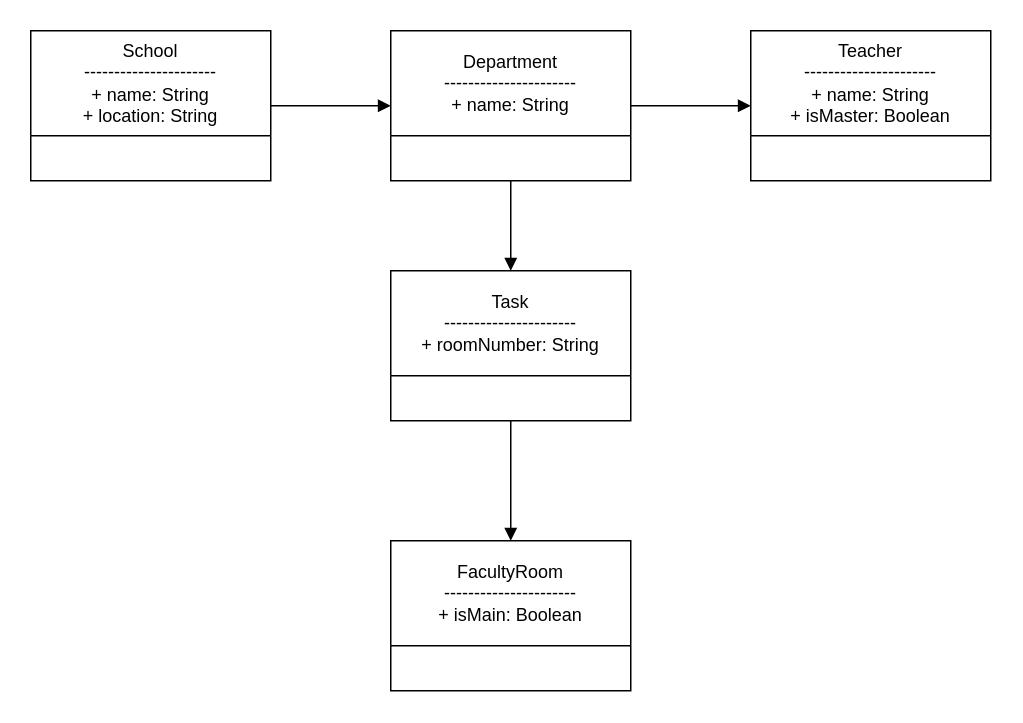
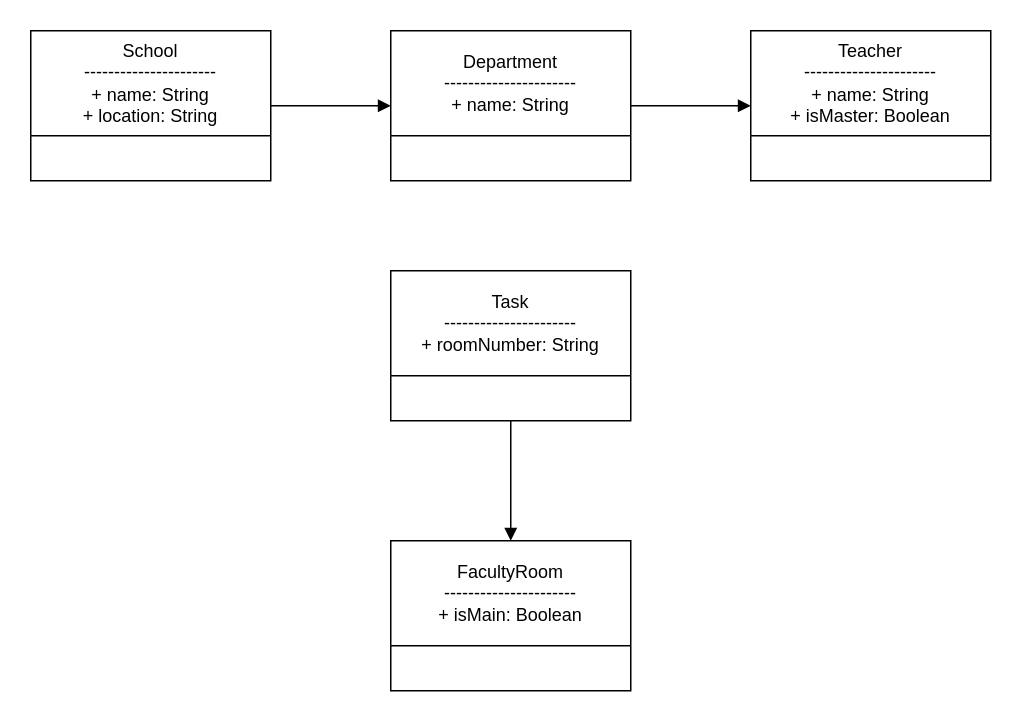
(511, 220) -> none
